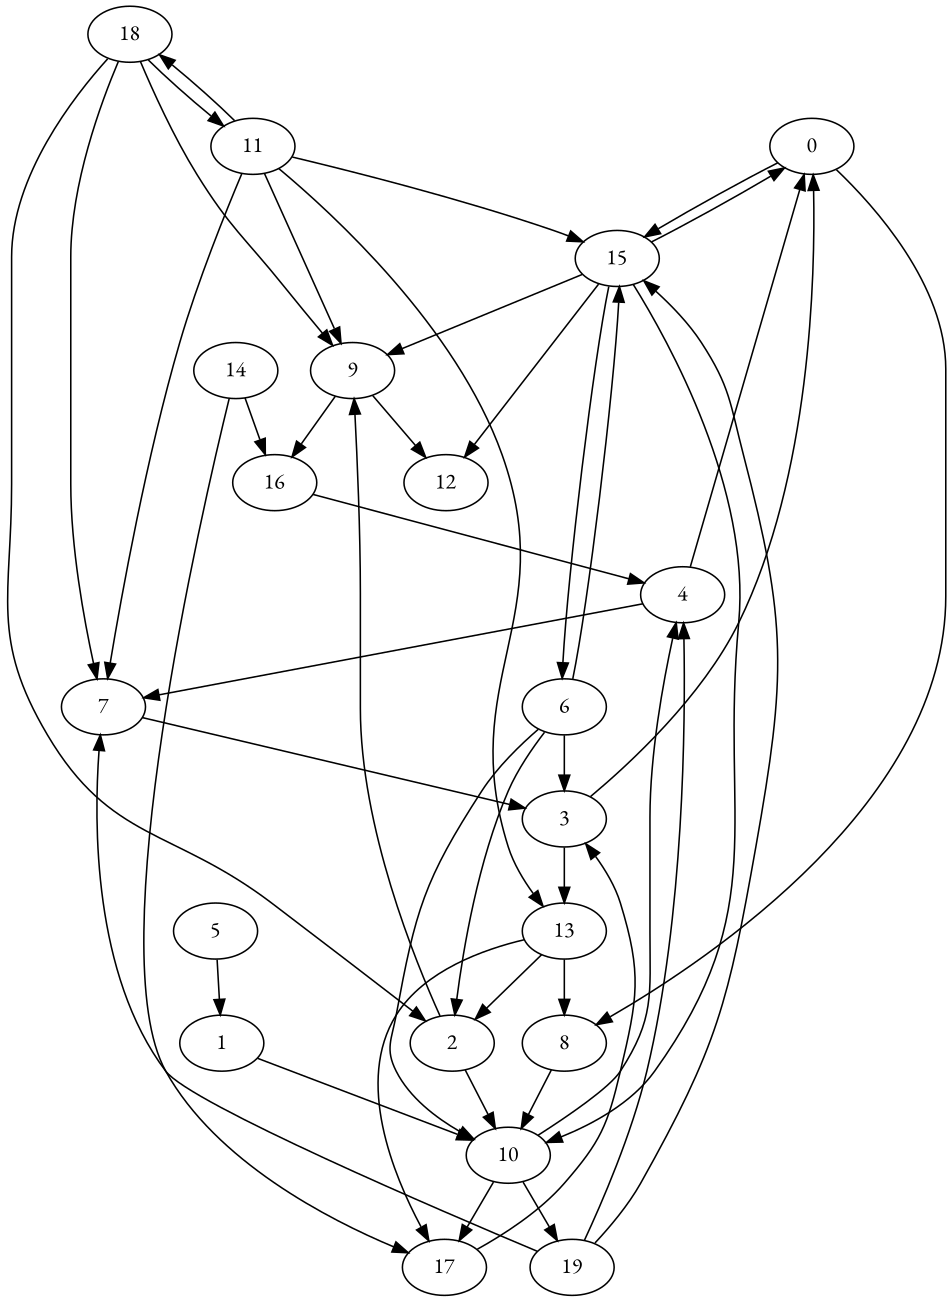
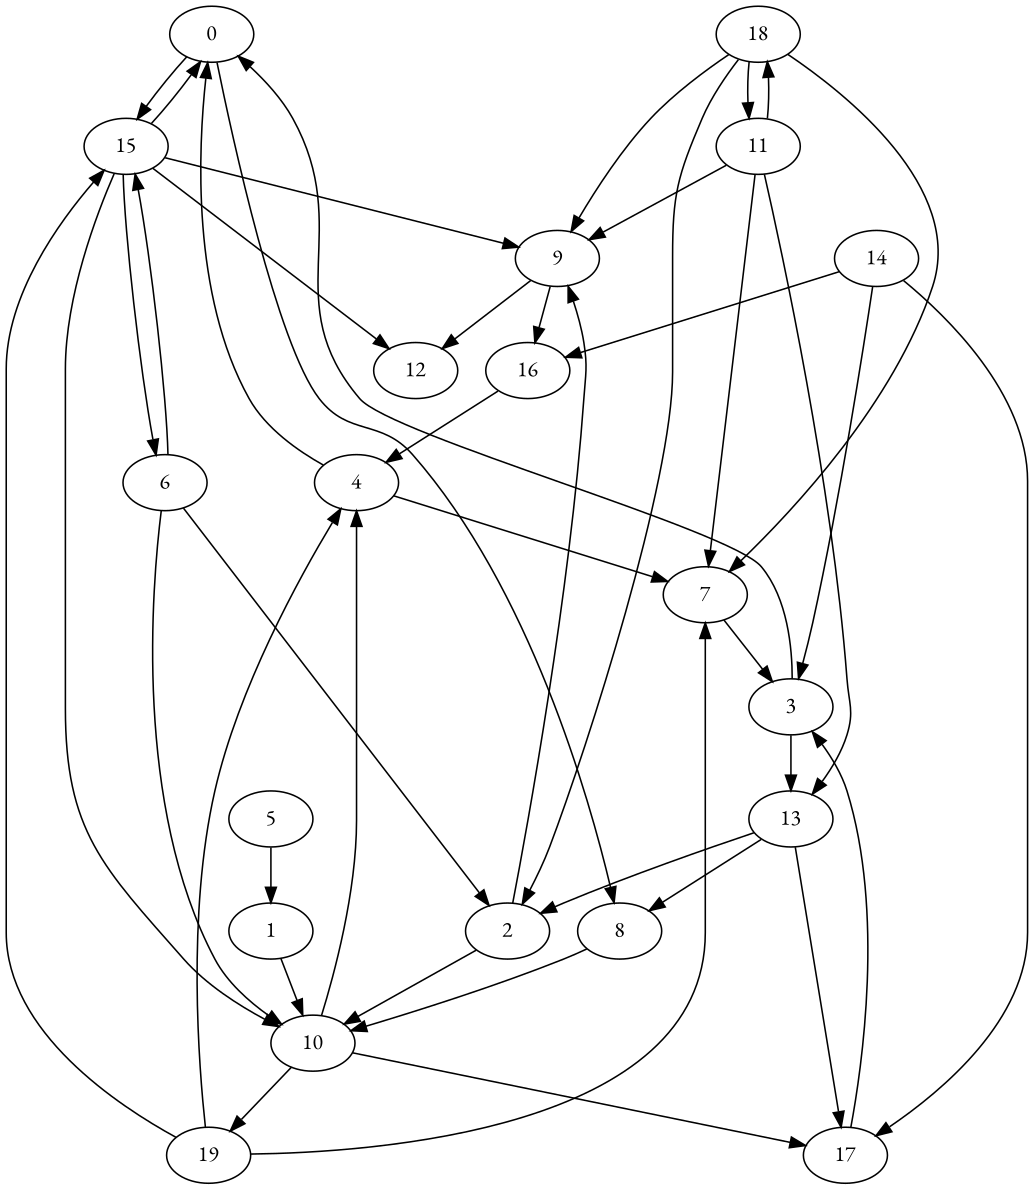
(431, 193) -> none
(564, 755) -> (842, 476)
